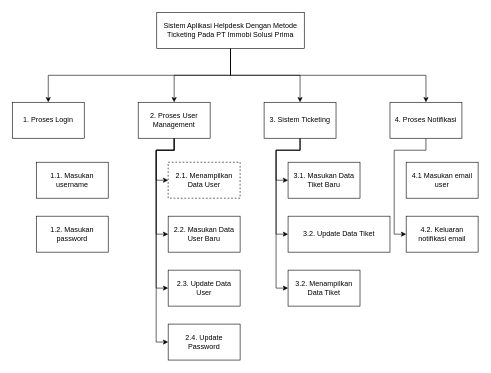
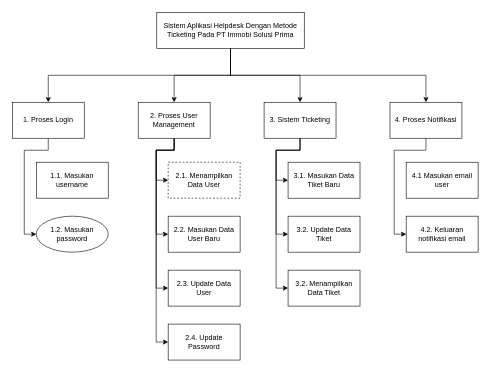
none -> (26, 234)
(72, 234) -> (72, 234)
(339, 234) -> (324, 234)
